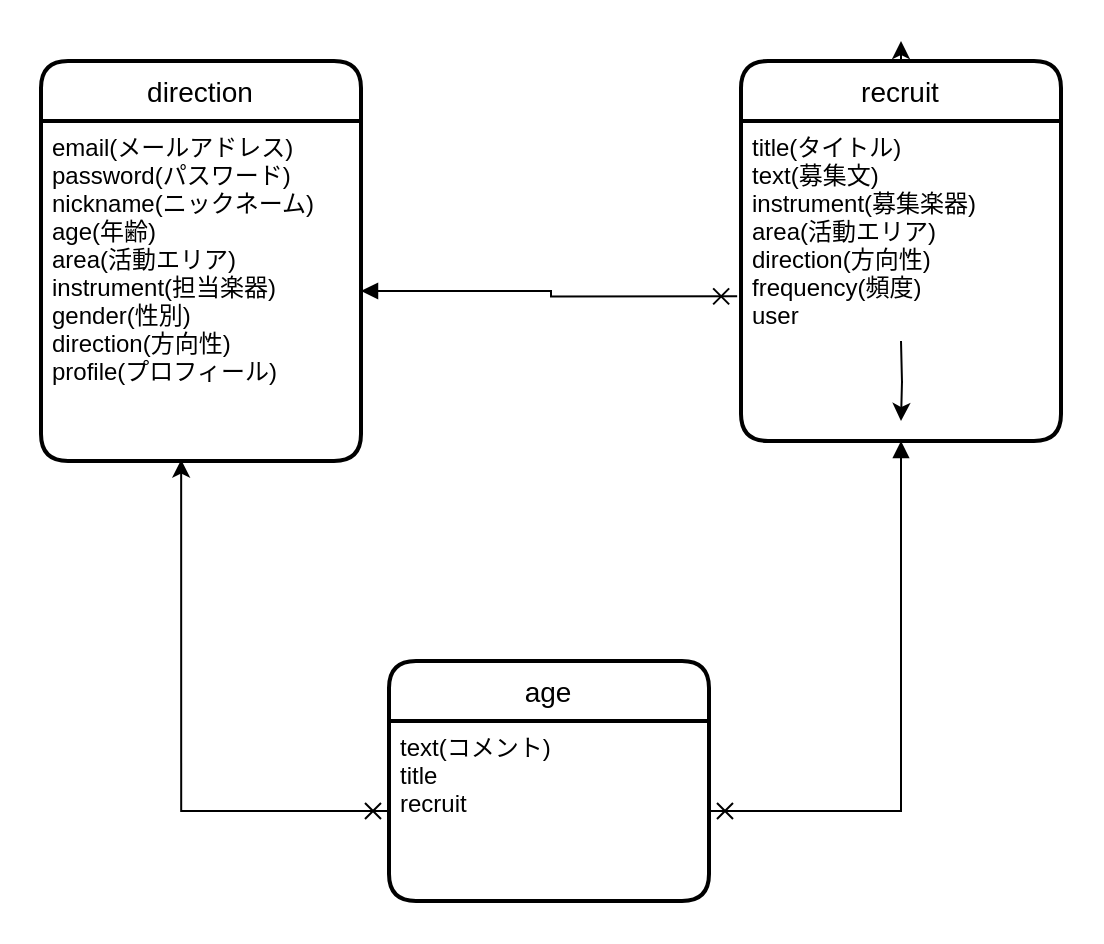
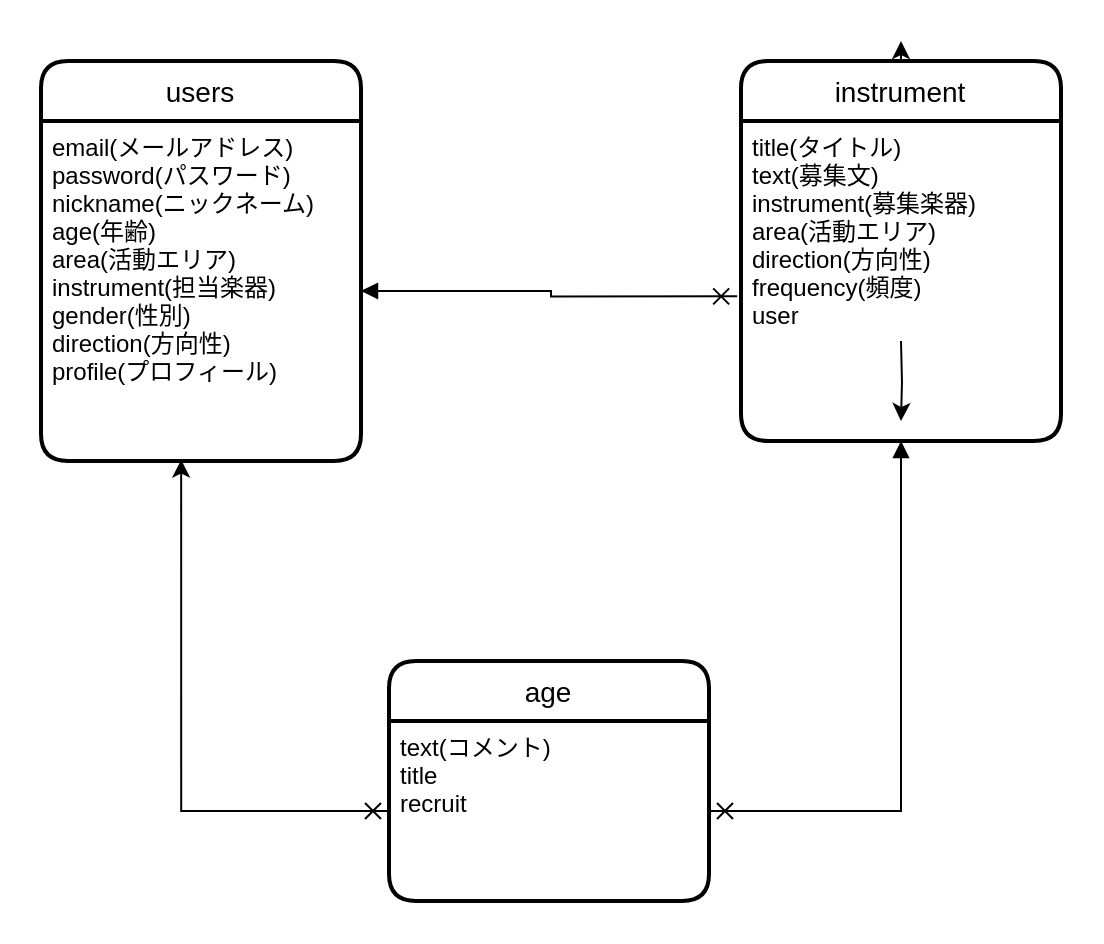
(200, 93) -> (200, 93)
(900, 93) -> (900, 93)
